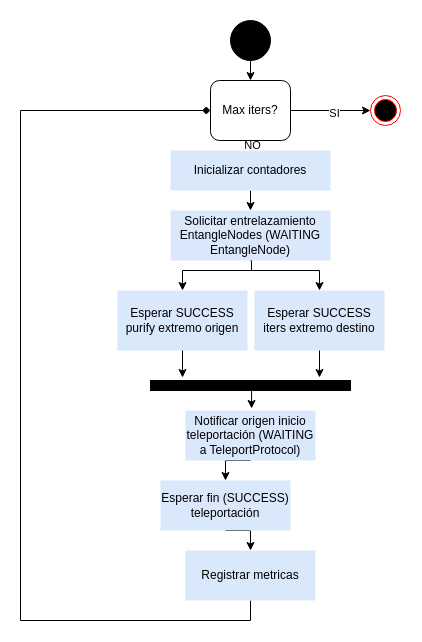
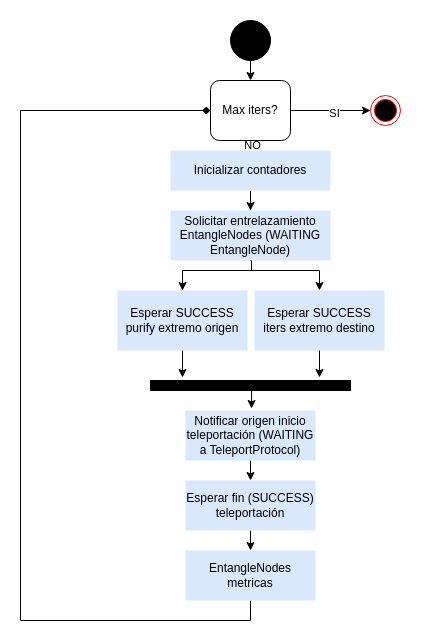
(226, 506) -> (251, 506)
(251, 576) -> (251, 576)
